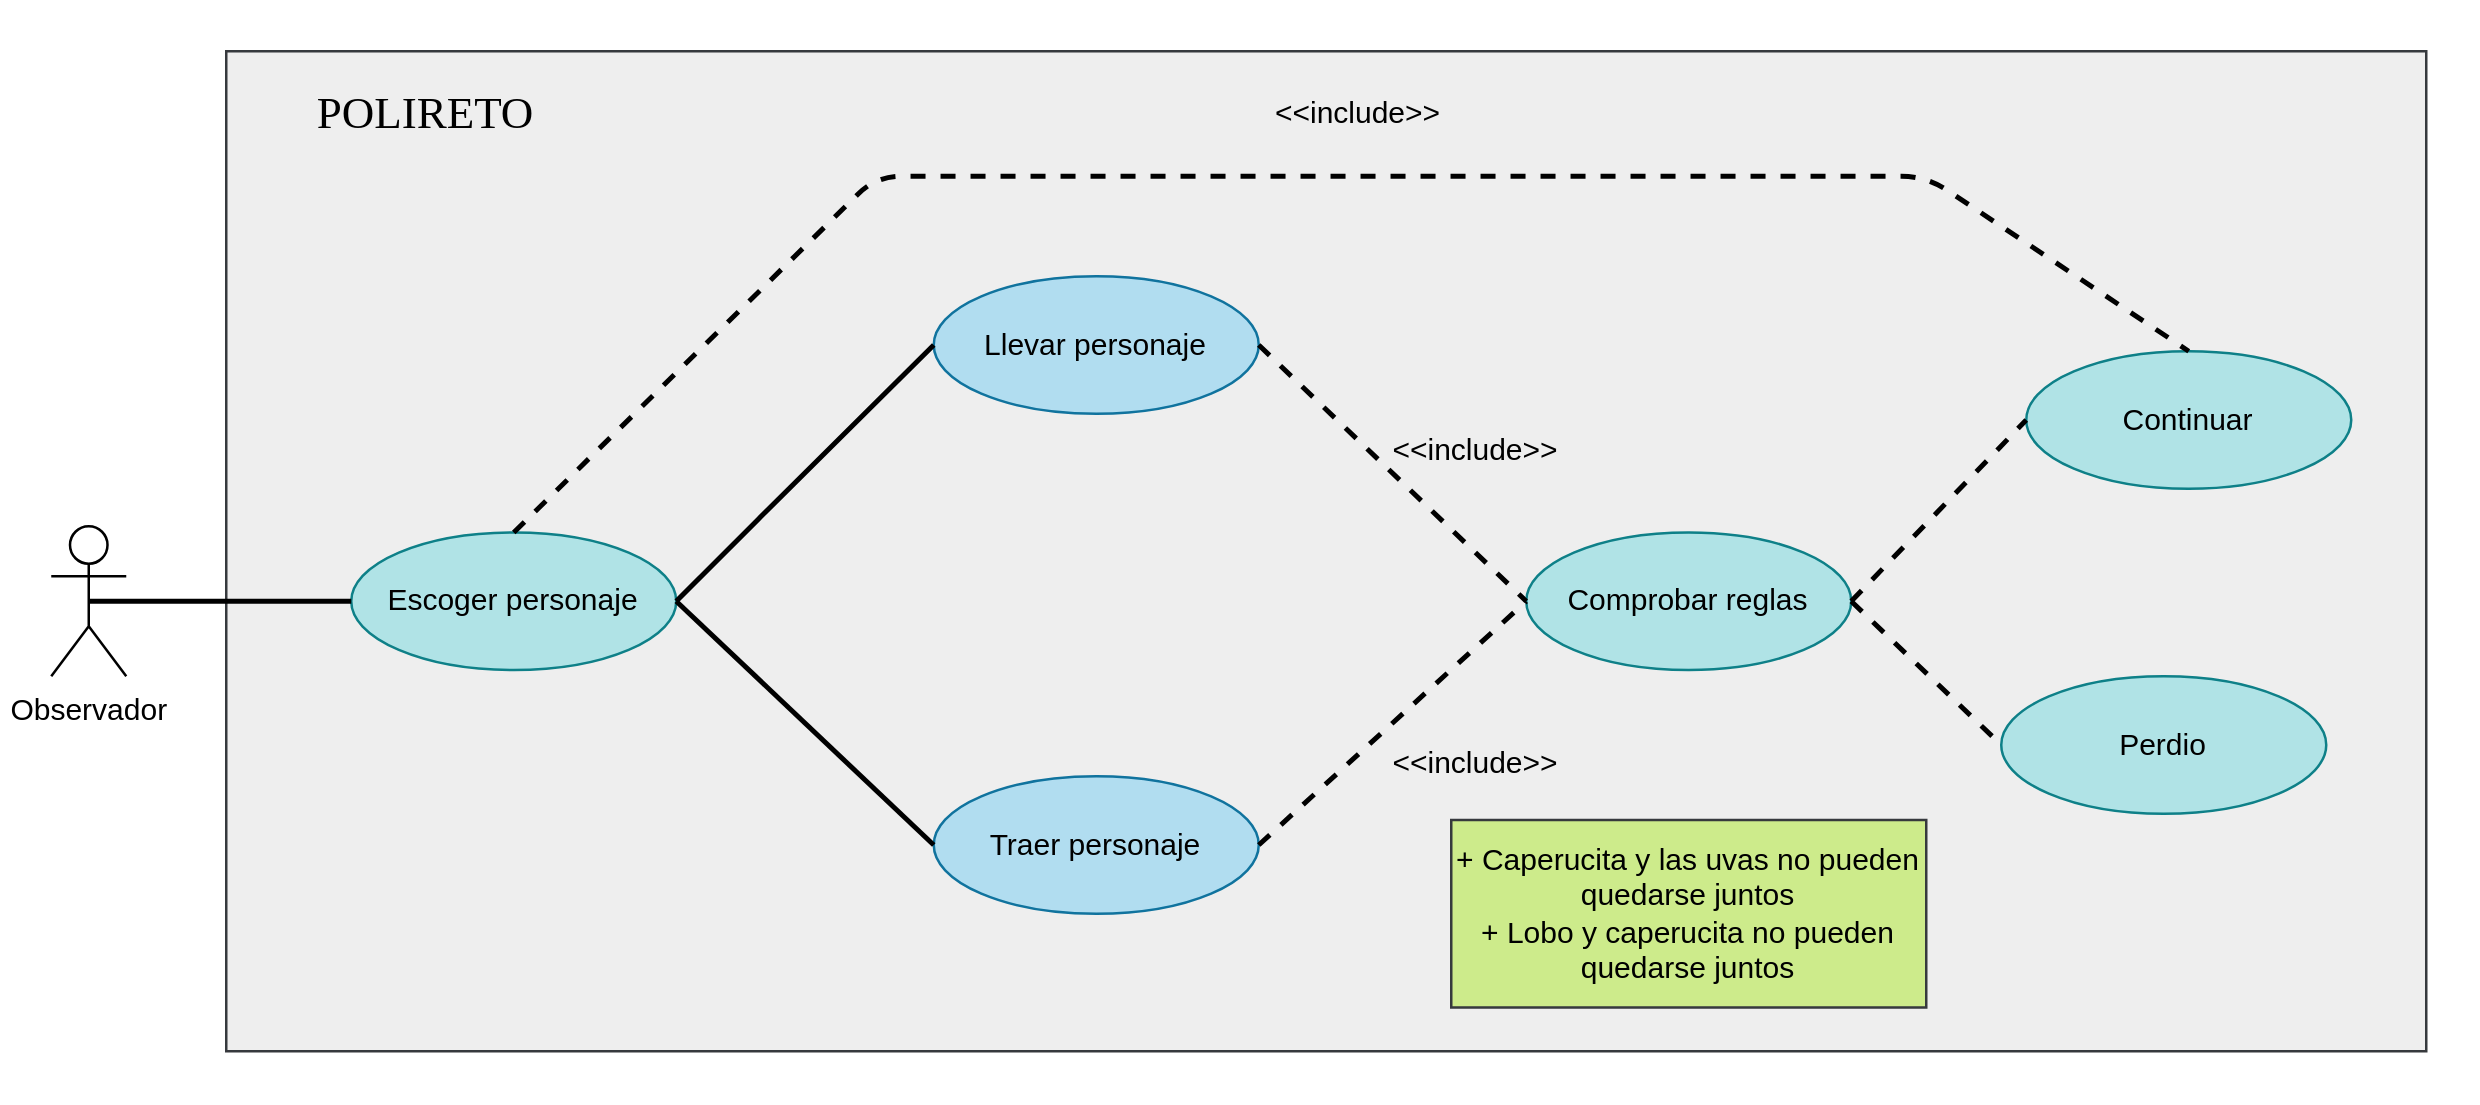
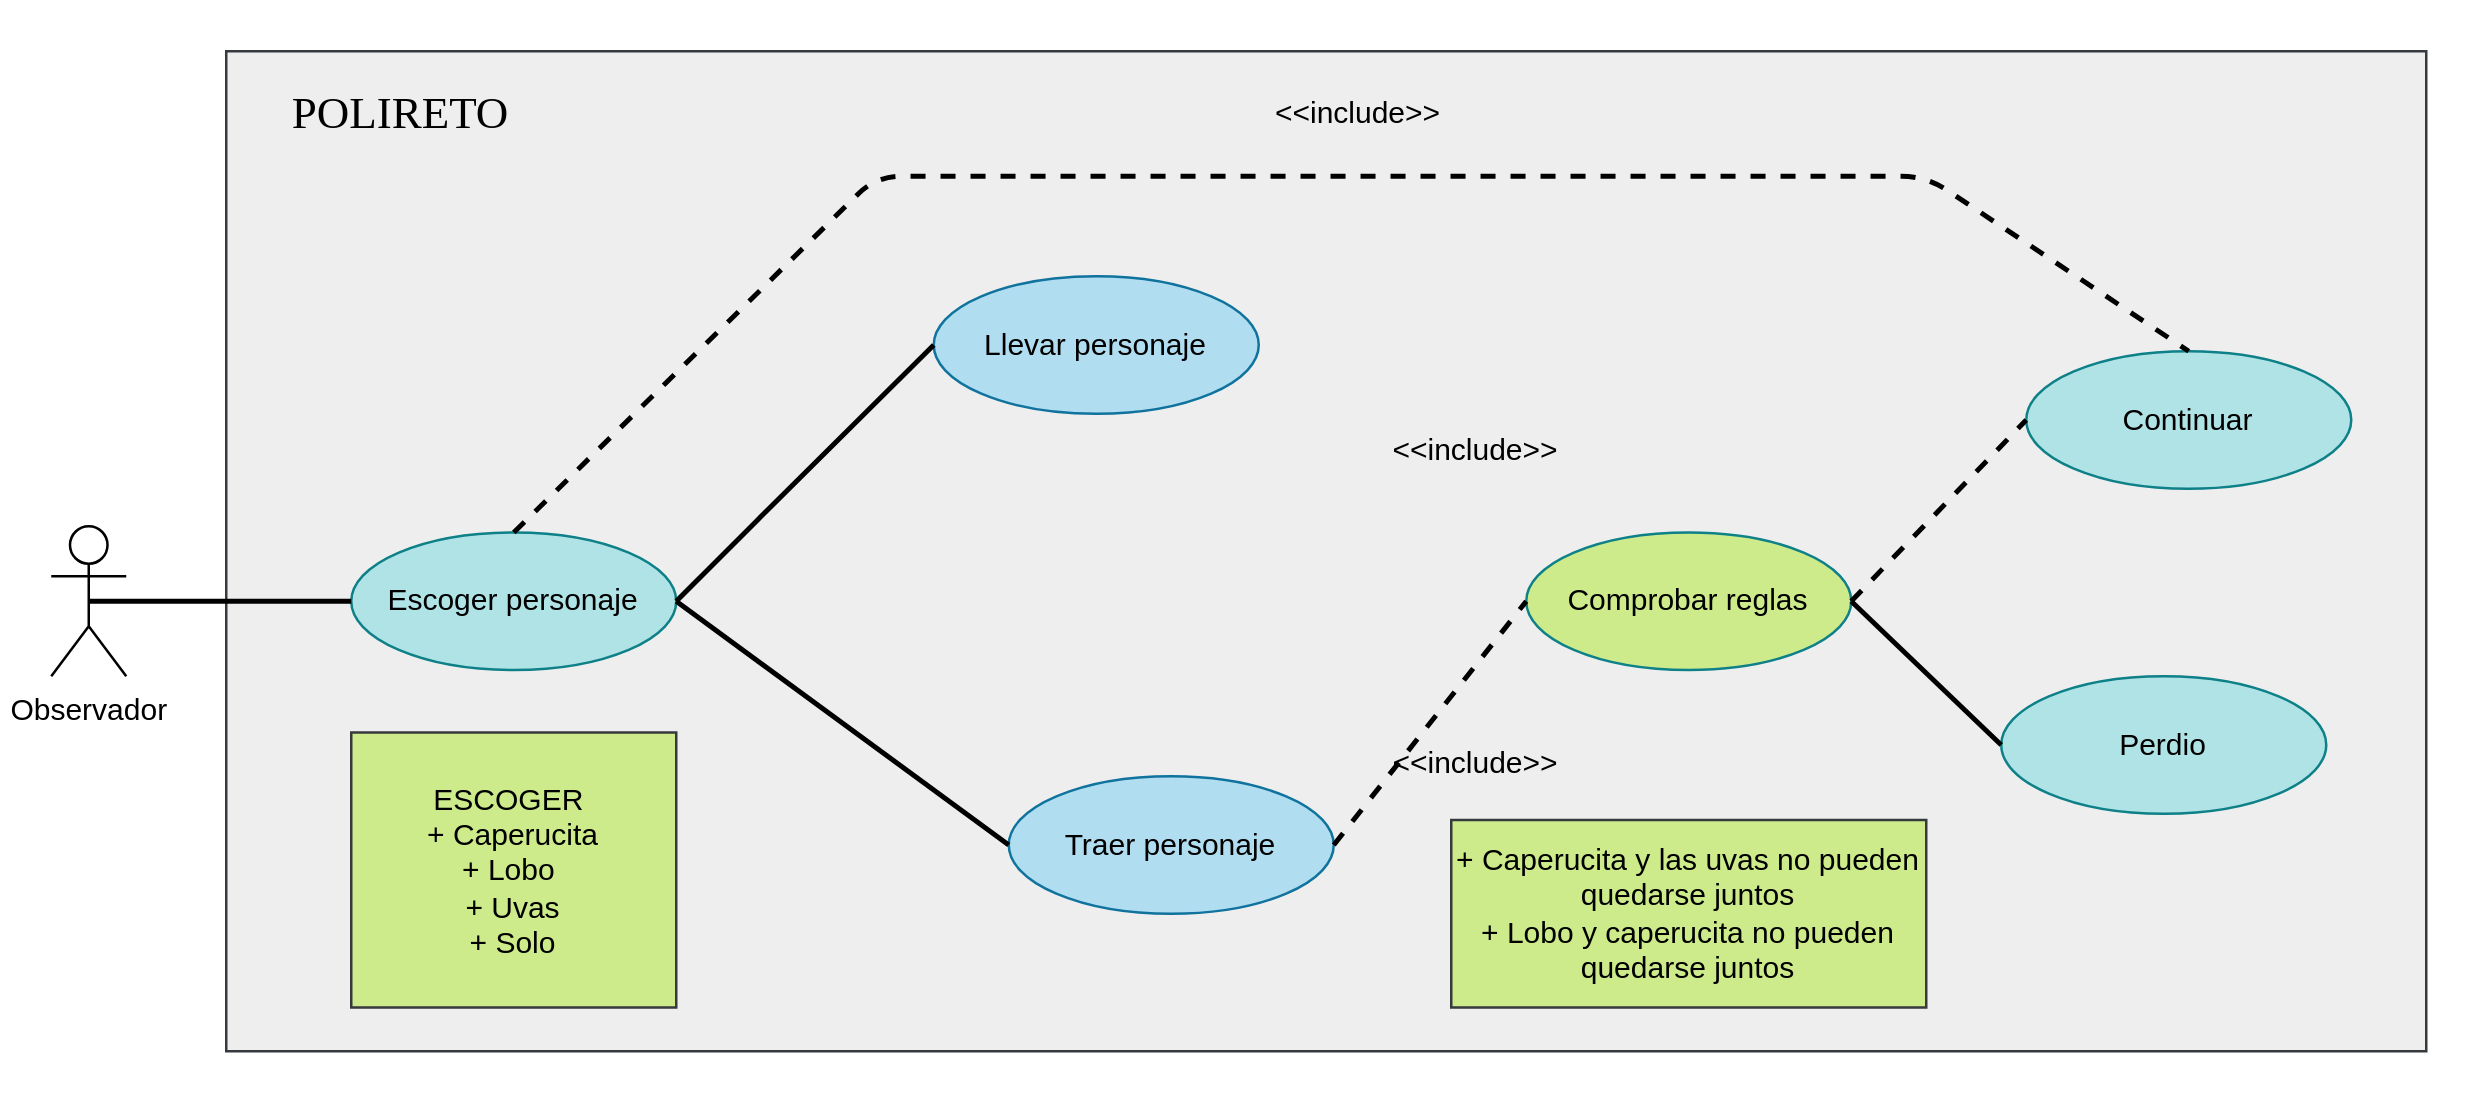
(426, 114) -> (401, 114)
(1328, 411) -> none
(1689, 601) -> (1689, 601)
(1867, 617) -> (1867, 617)
(1096, 845) -> (1171, 845)
none -> (514, 870)
